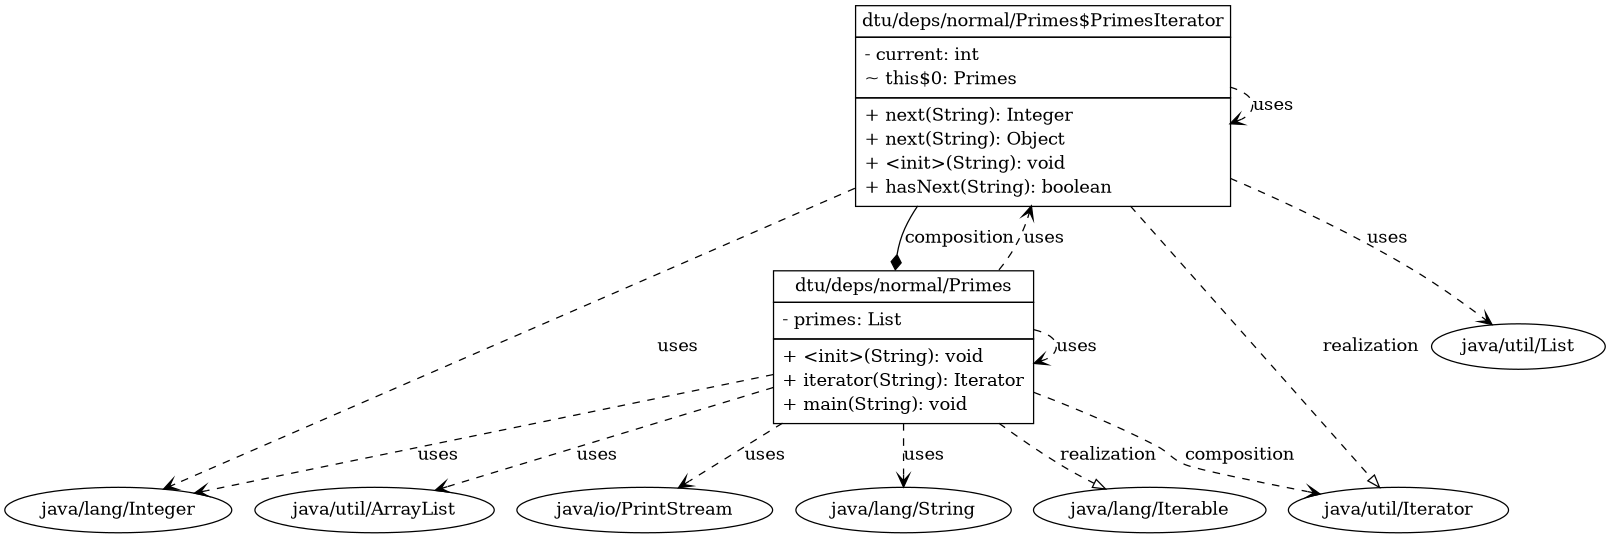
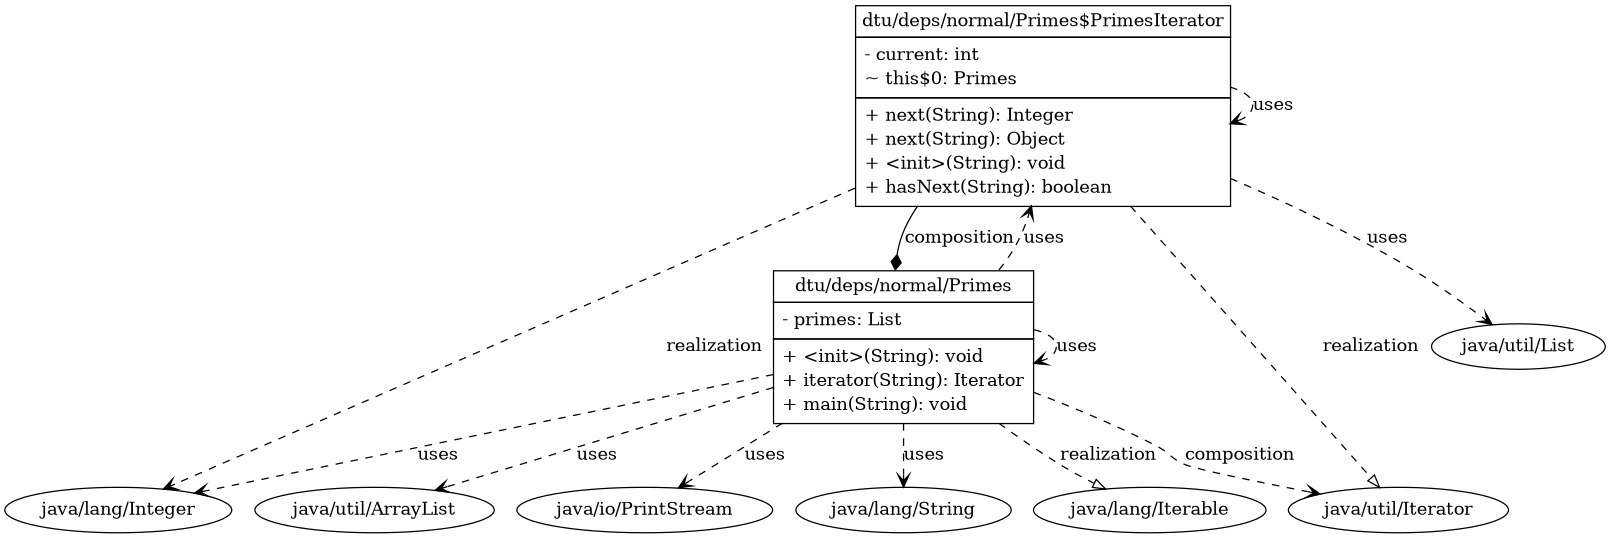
(678, 347) -> (714, 347)
